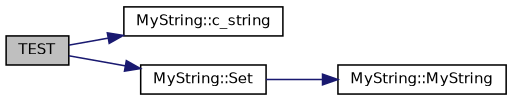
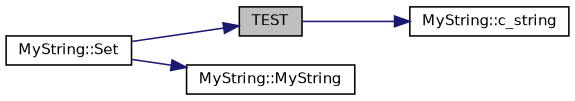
(97, 61) -> (178, 35)
